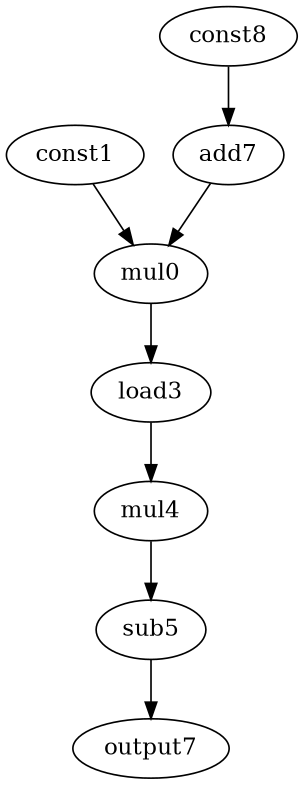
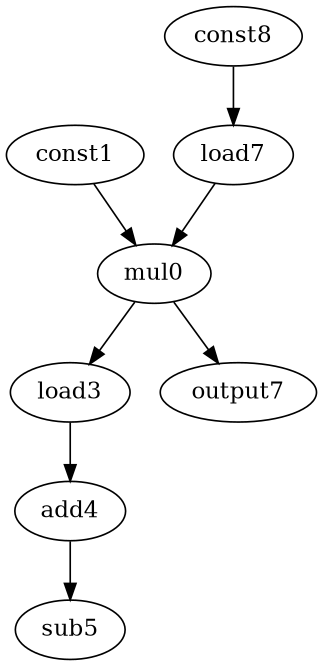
(228, 155) -> (233, 155)
(151, 511) -> (70, 511)
(151, 681) -> (191, 326)
